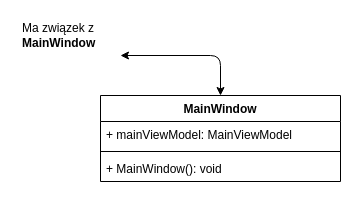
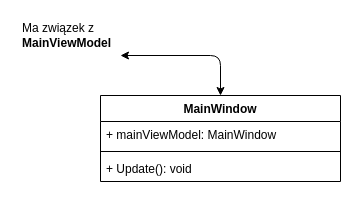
(58, 36) -> (62, 36)
(193, 135) -> (184, 135)
(164, 169) -> (154, 169)
